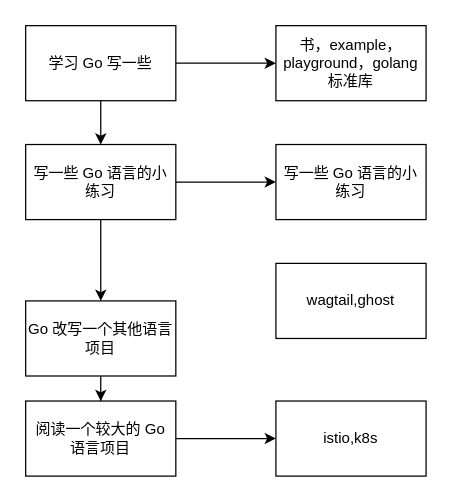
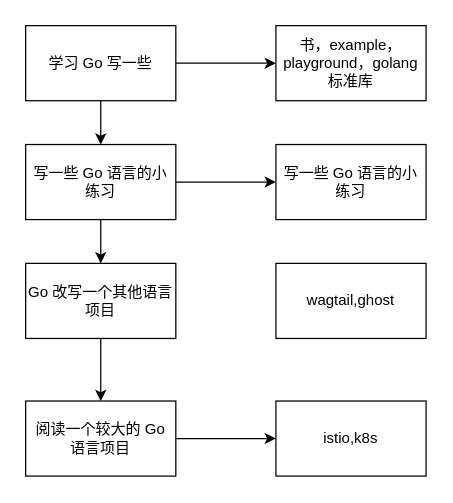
(101, 338) -> (101, 301)
